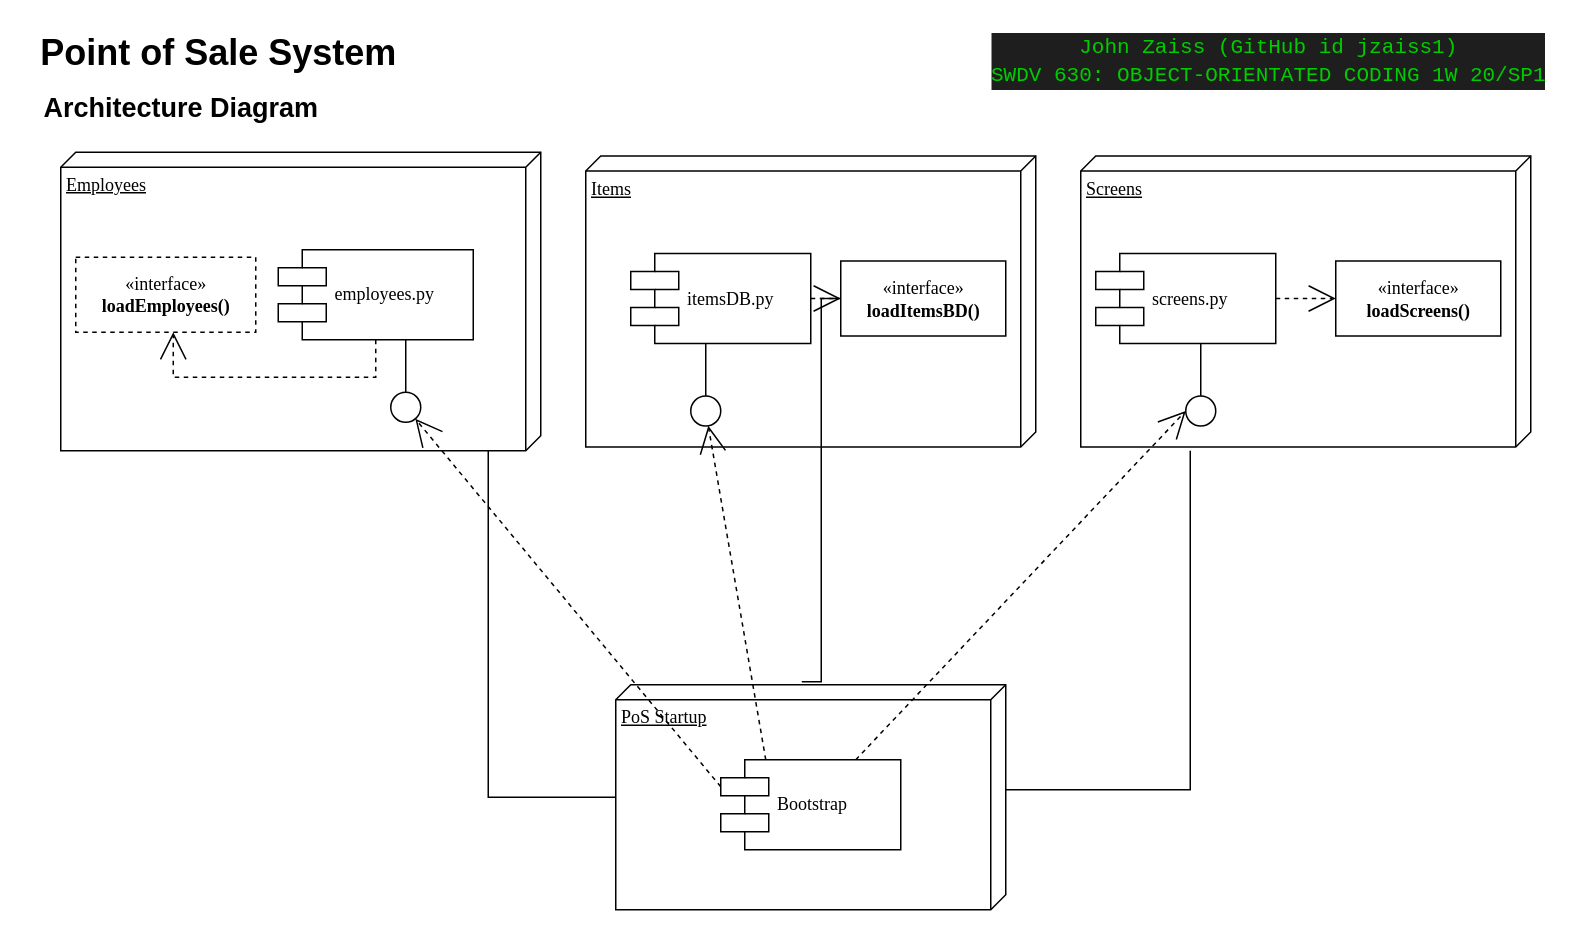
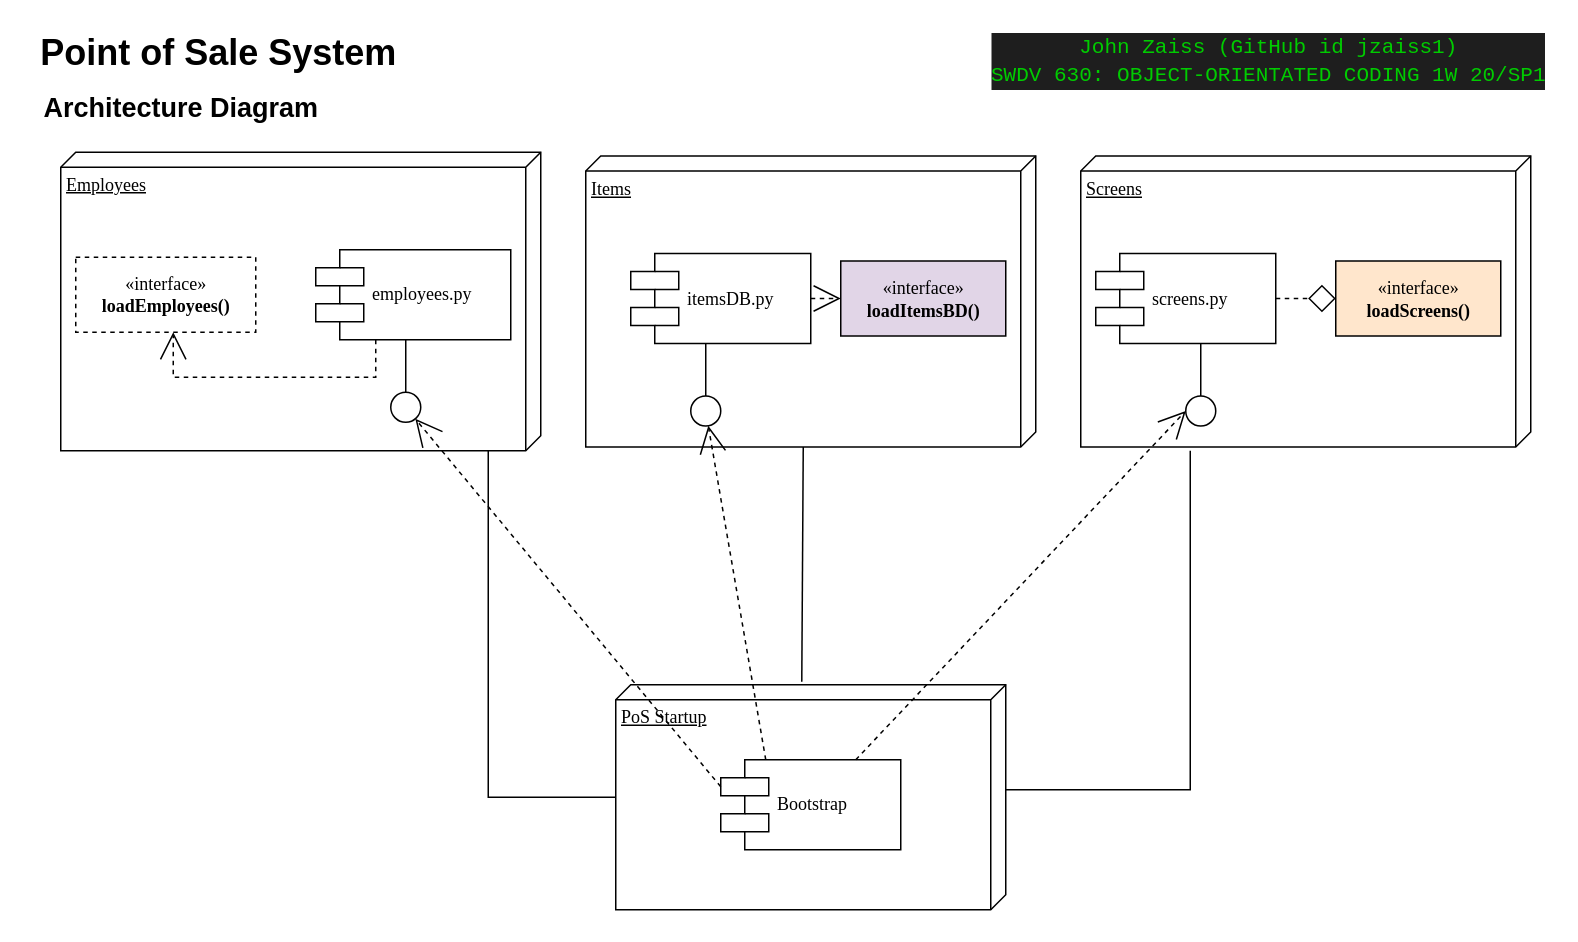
(376, 295) -> (413, 295)
(923, 299) -> (923, 299)
(1319, 299) -> (1307, 299)
(1418, 299) -> (1418, 299)
(821, 501) -> (803, 564)
